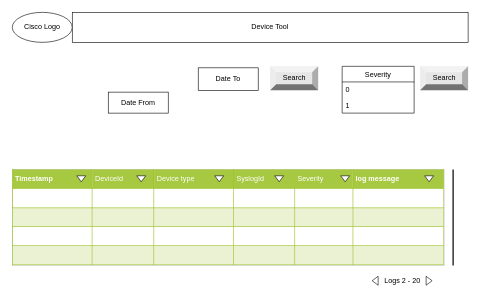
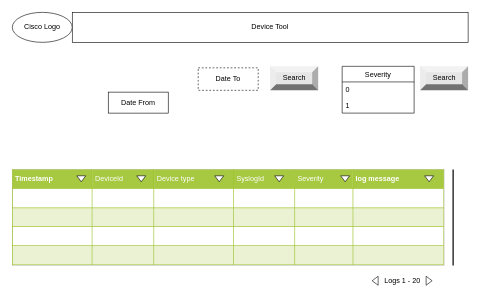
(228, 79) -> (228, 79)
(403, 281) -> (403, 281)
